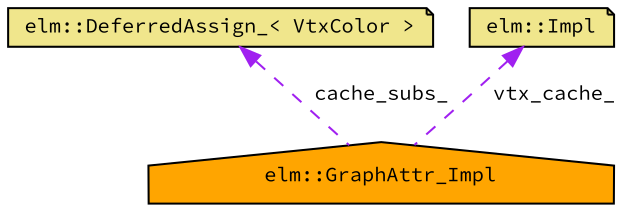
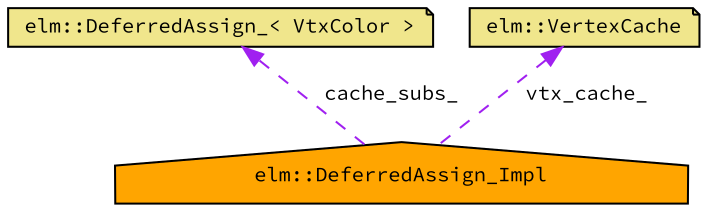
(542, 27) -> (585, 27)
(381, 176) -> (402, 176)
